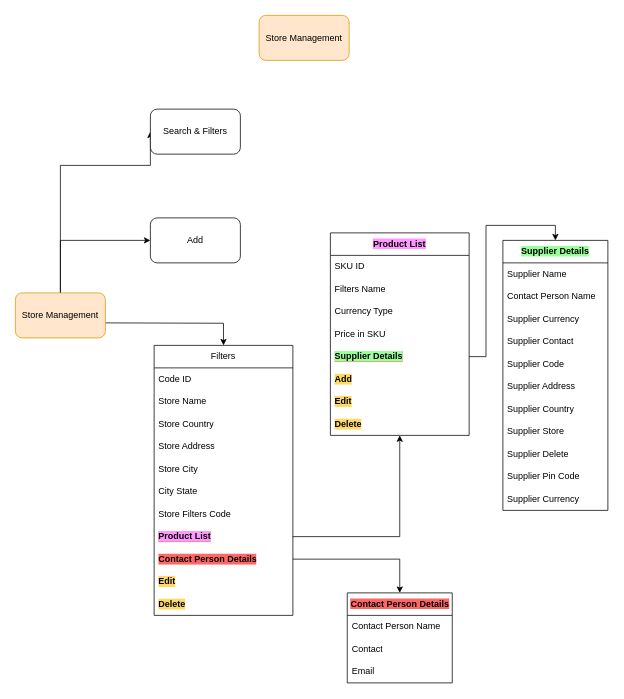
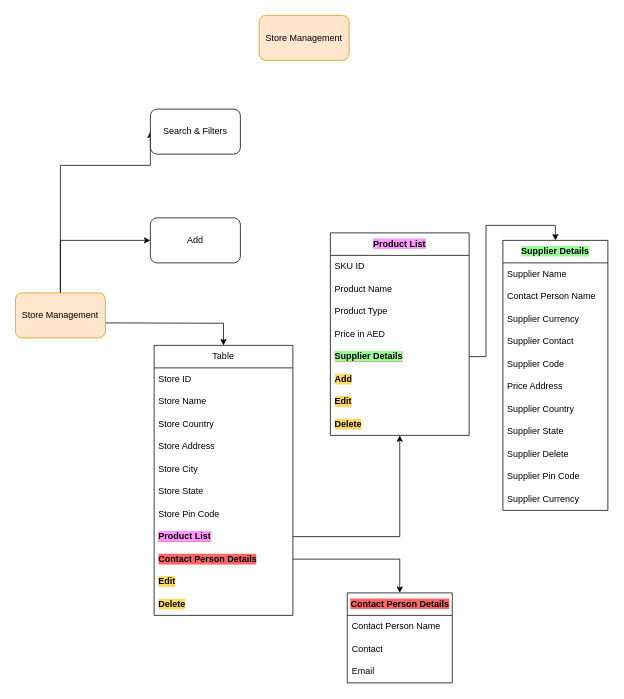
(362, 289) -> (364, 289)
(366, 312) -> (364, 312)
(360, 334) -> (360, 334)
(224, 357) -> (224, 357)
(175, 379) -> (178, 379)
(544, 387) -> (538, 387)
(539, 432) -> (539, 432)
(181, 492) -> (185, 492)
(199, 514) -> (190, 514)
